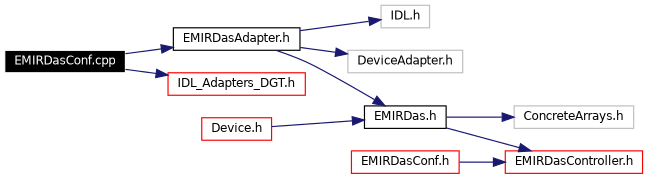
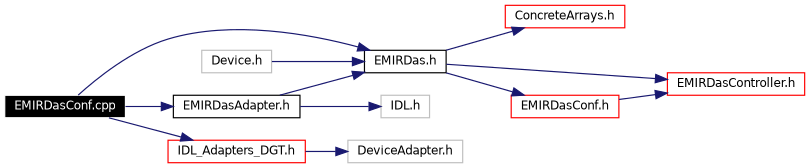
none -> (210, 31)
(318, 50) -> (321, 151)
none -> (479, 82)
(574, 117) -> (565, 17)
(237, 129) -> (237, 62)
